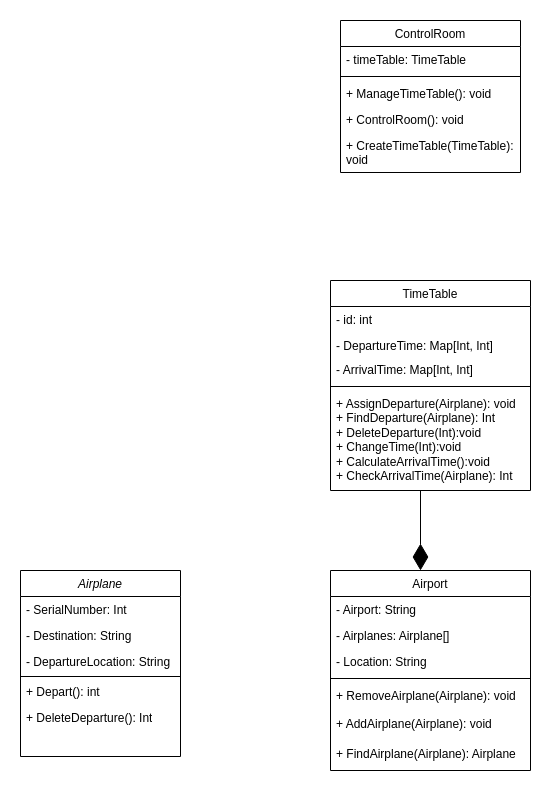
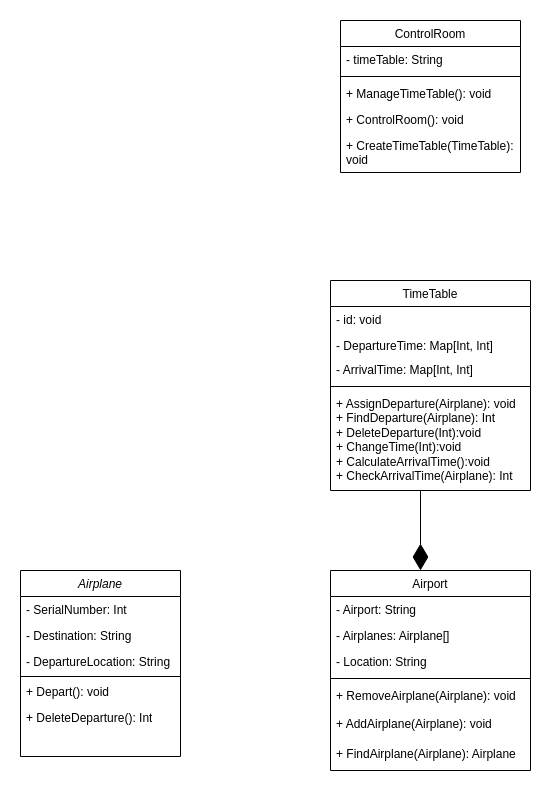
(410, 61) -> (401, 61)
(359, 321) -> (362, 321)
(70, 692) -> (74, 692)
